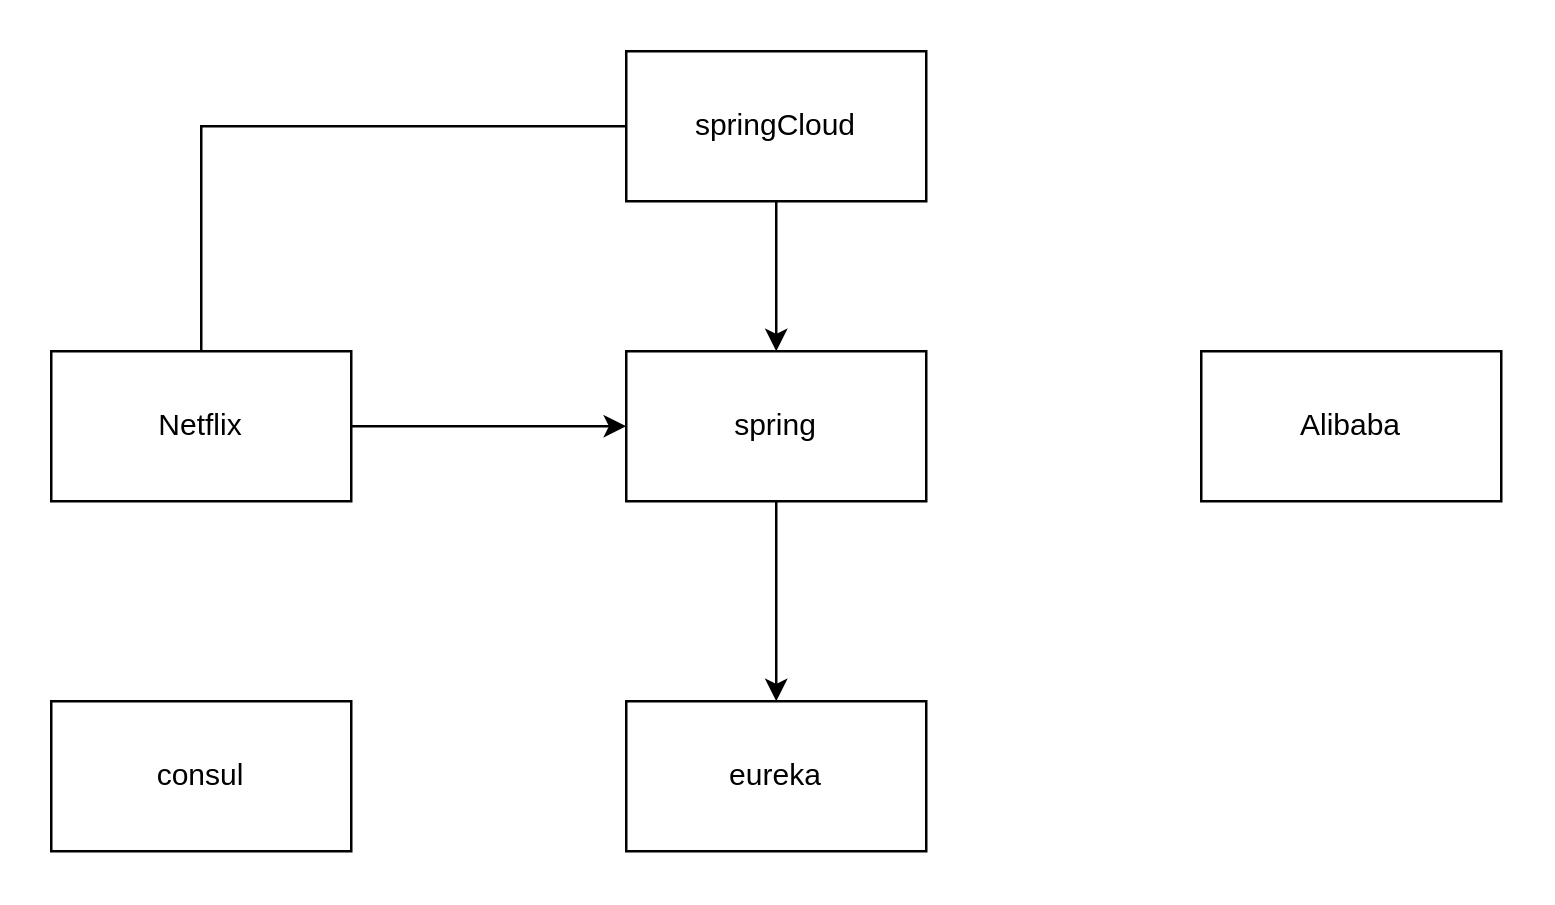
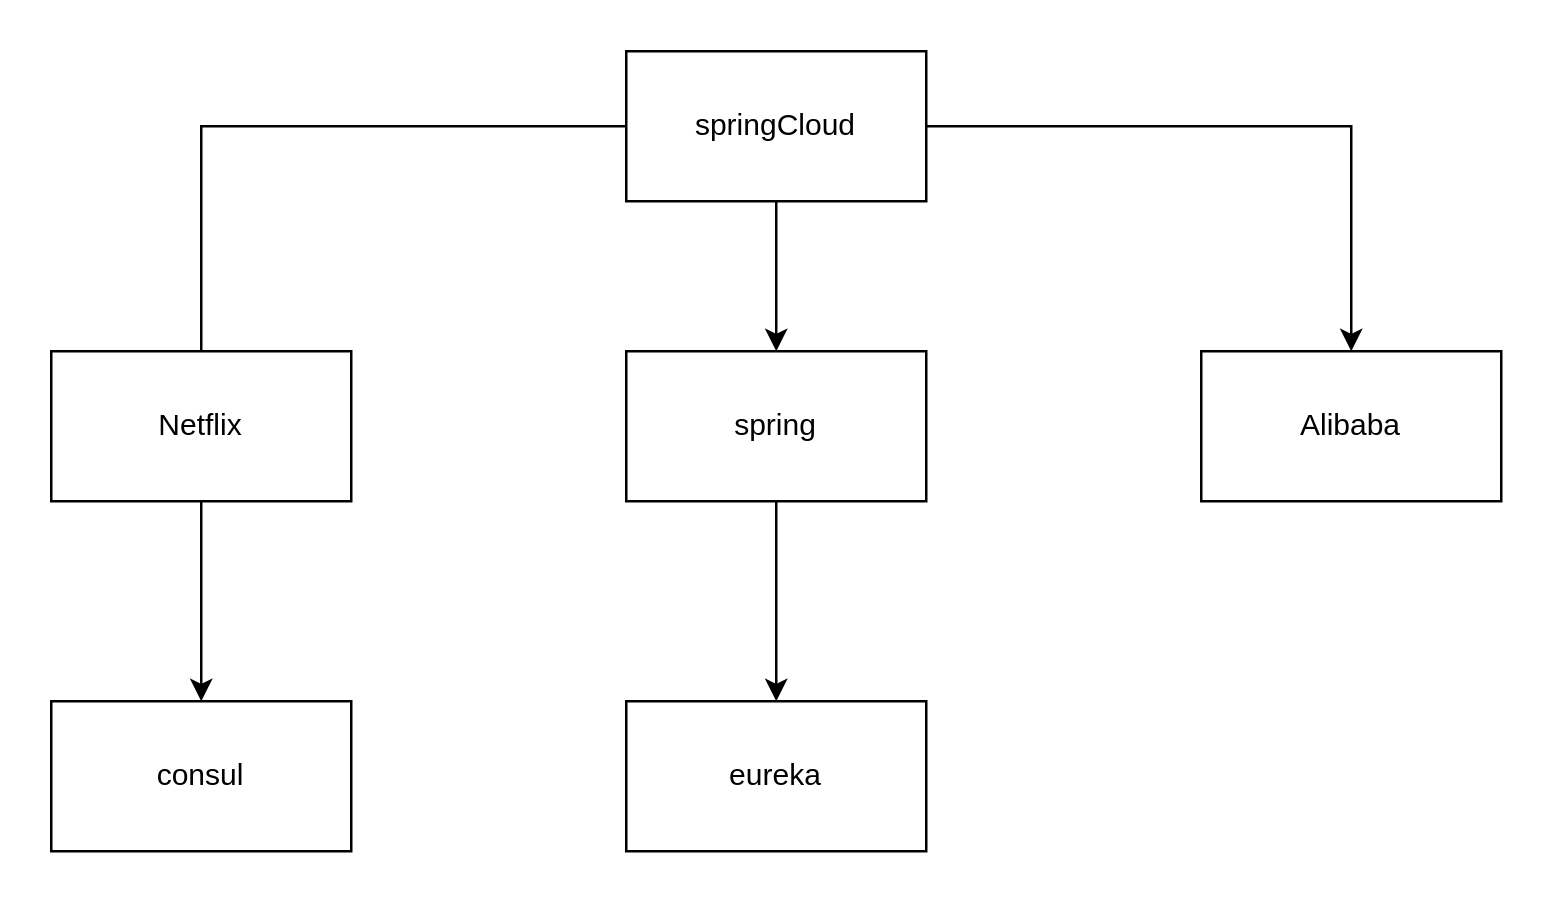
none -> (1243, 126)
(480, 426) -> (201, 593)
